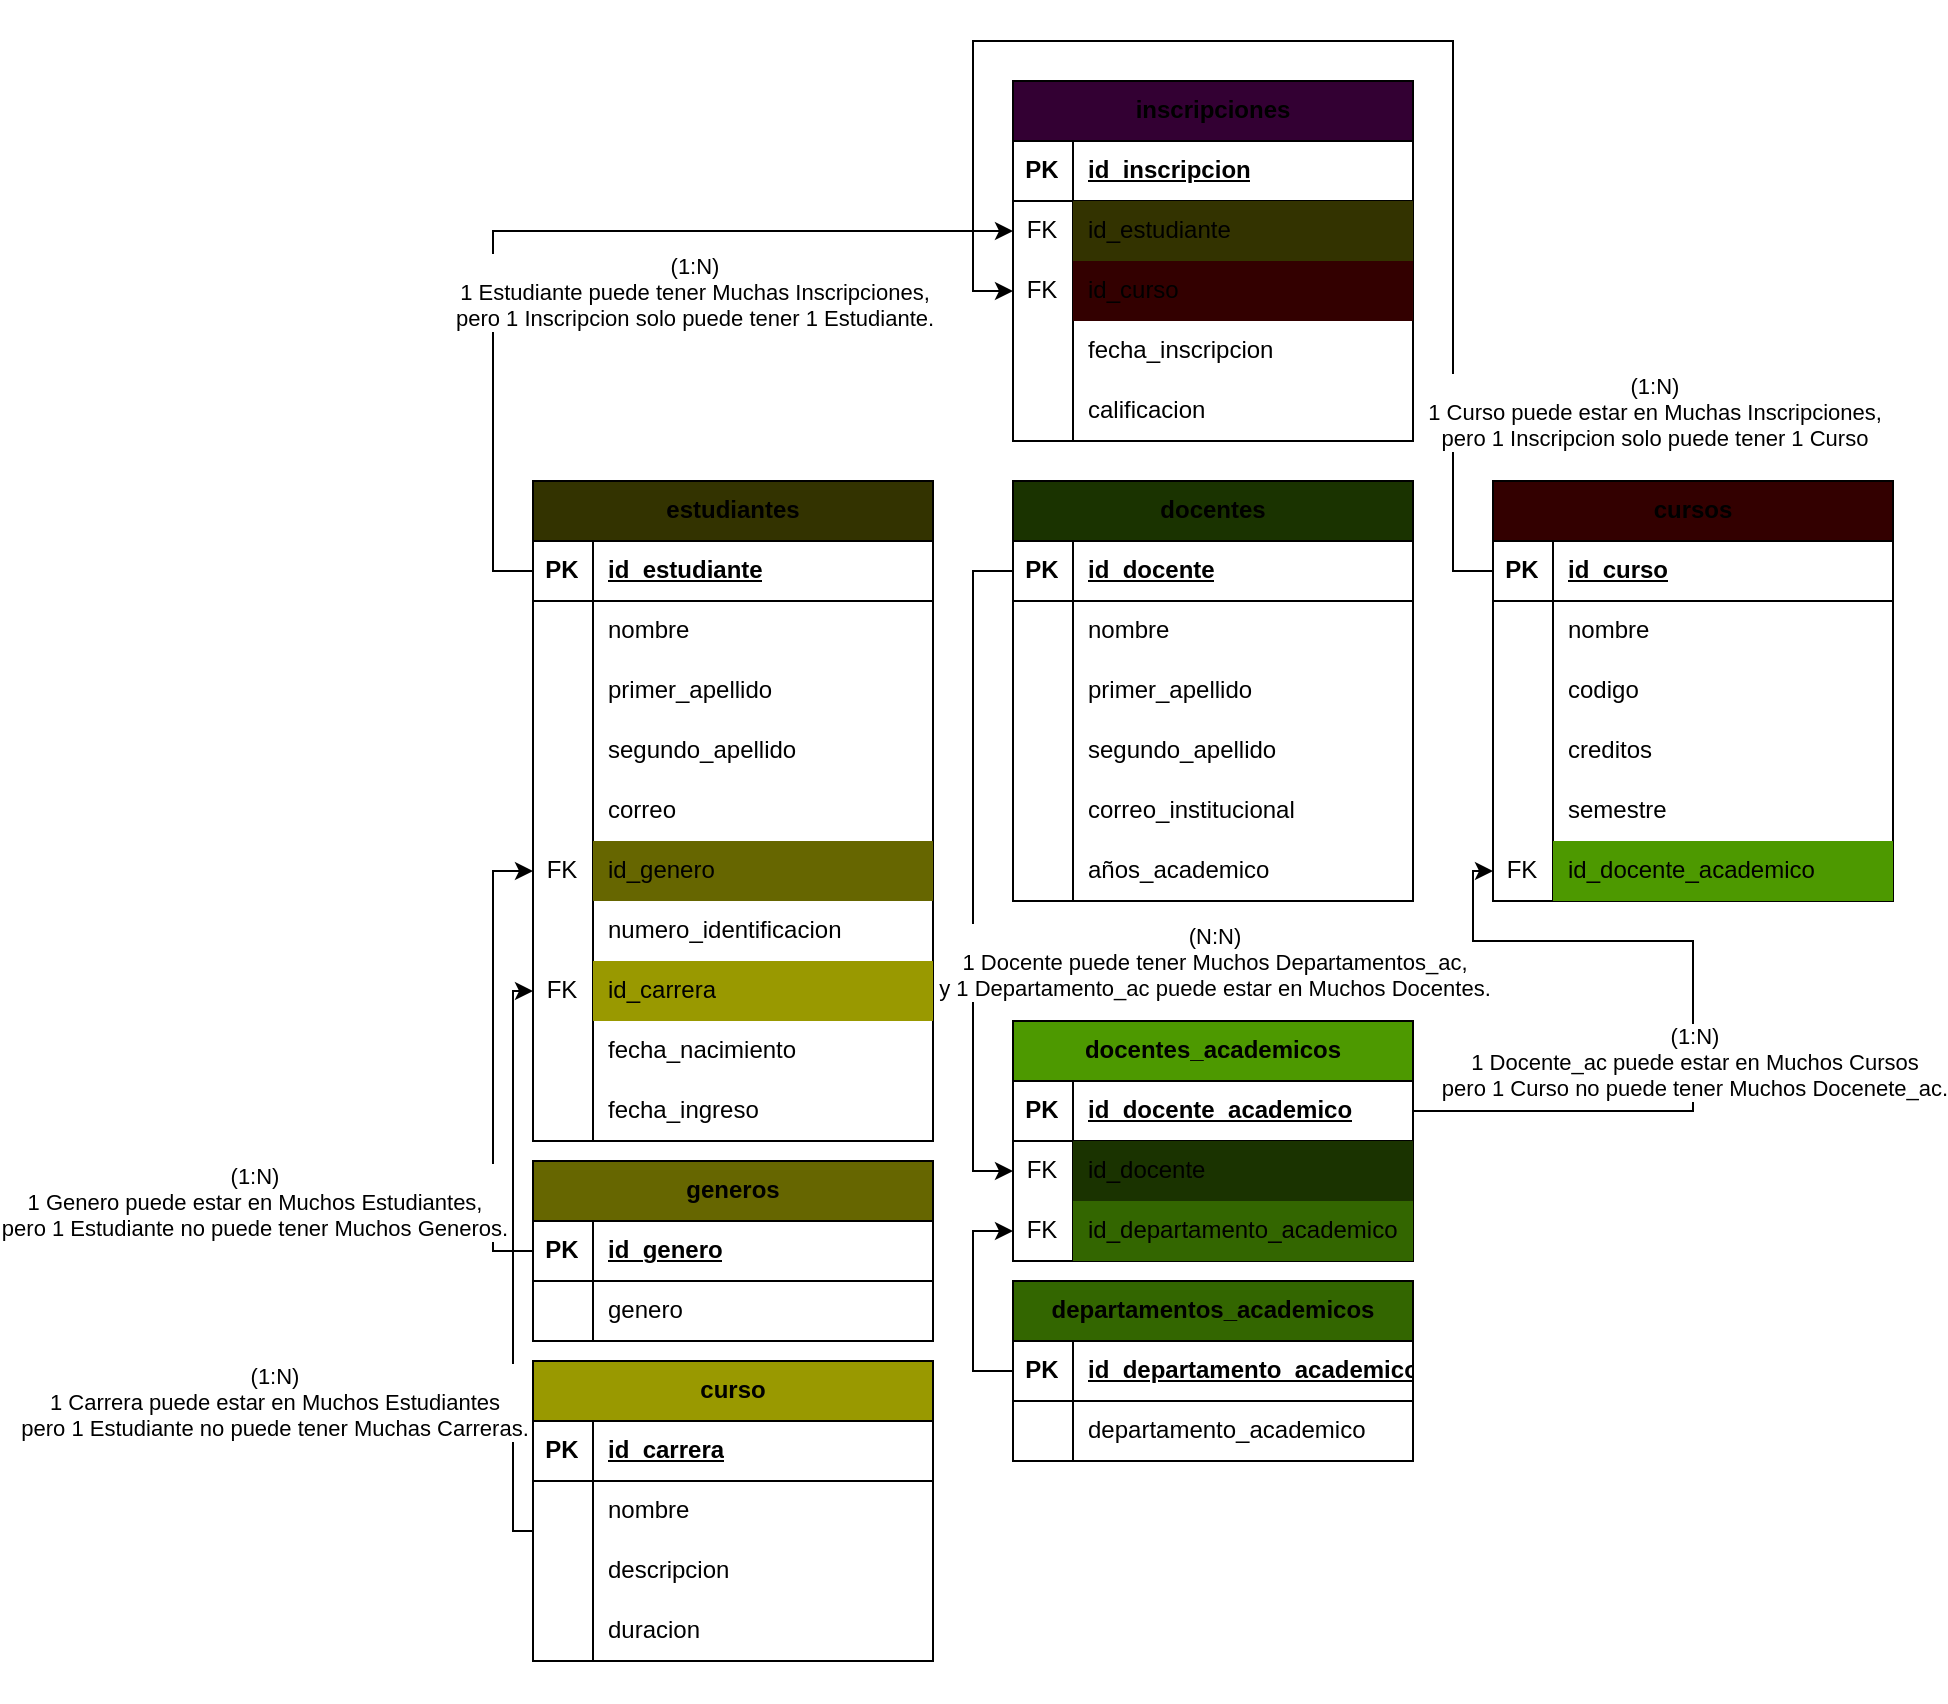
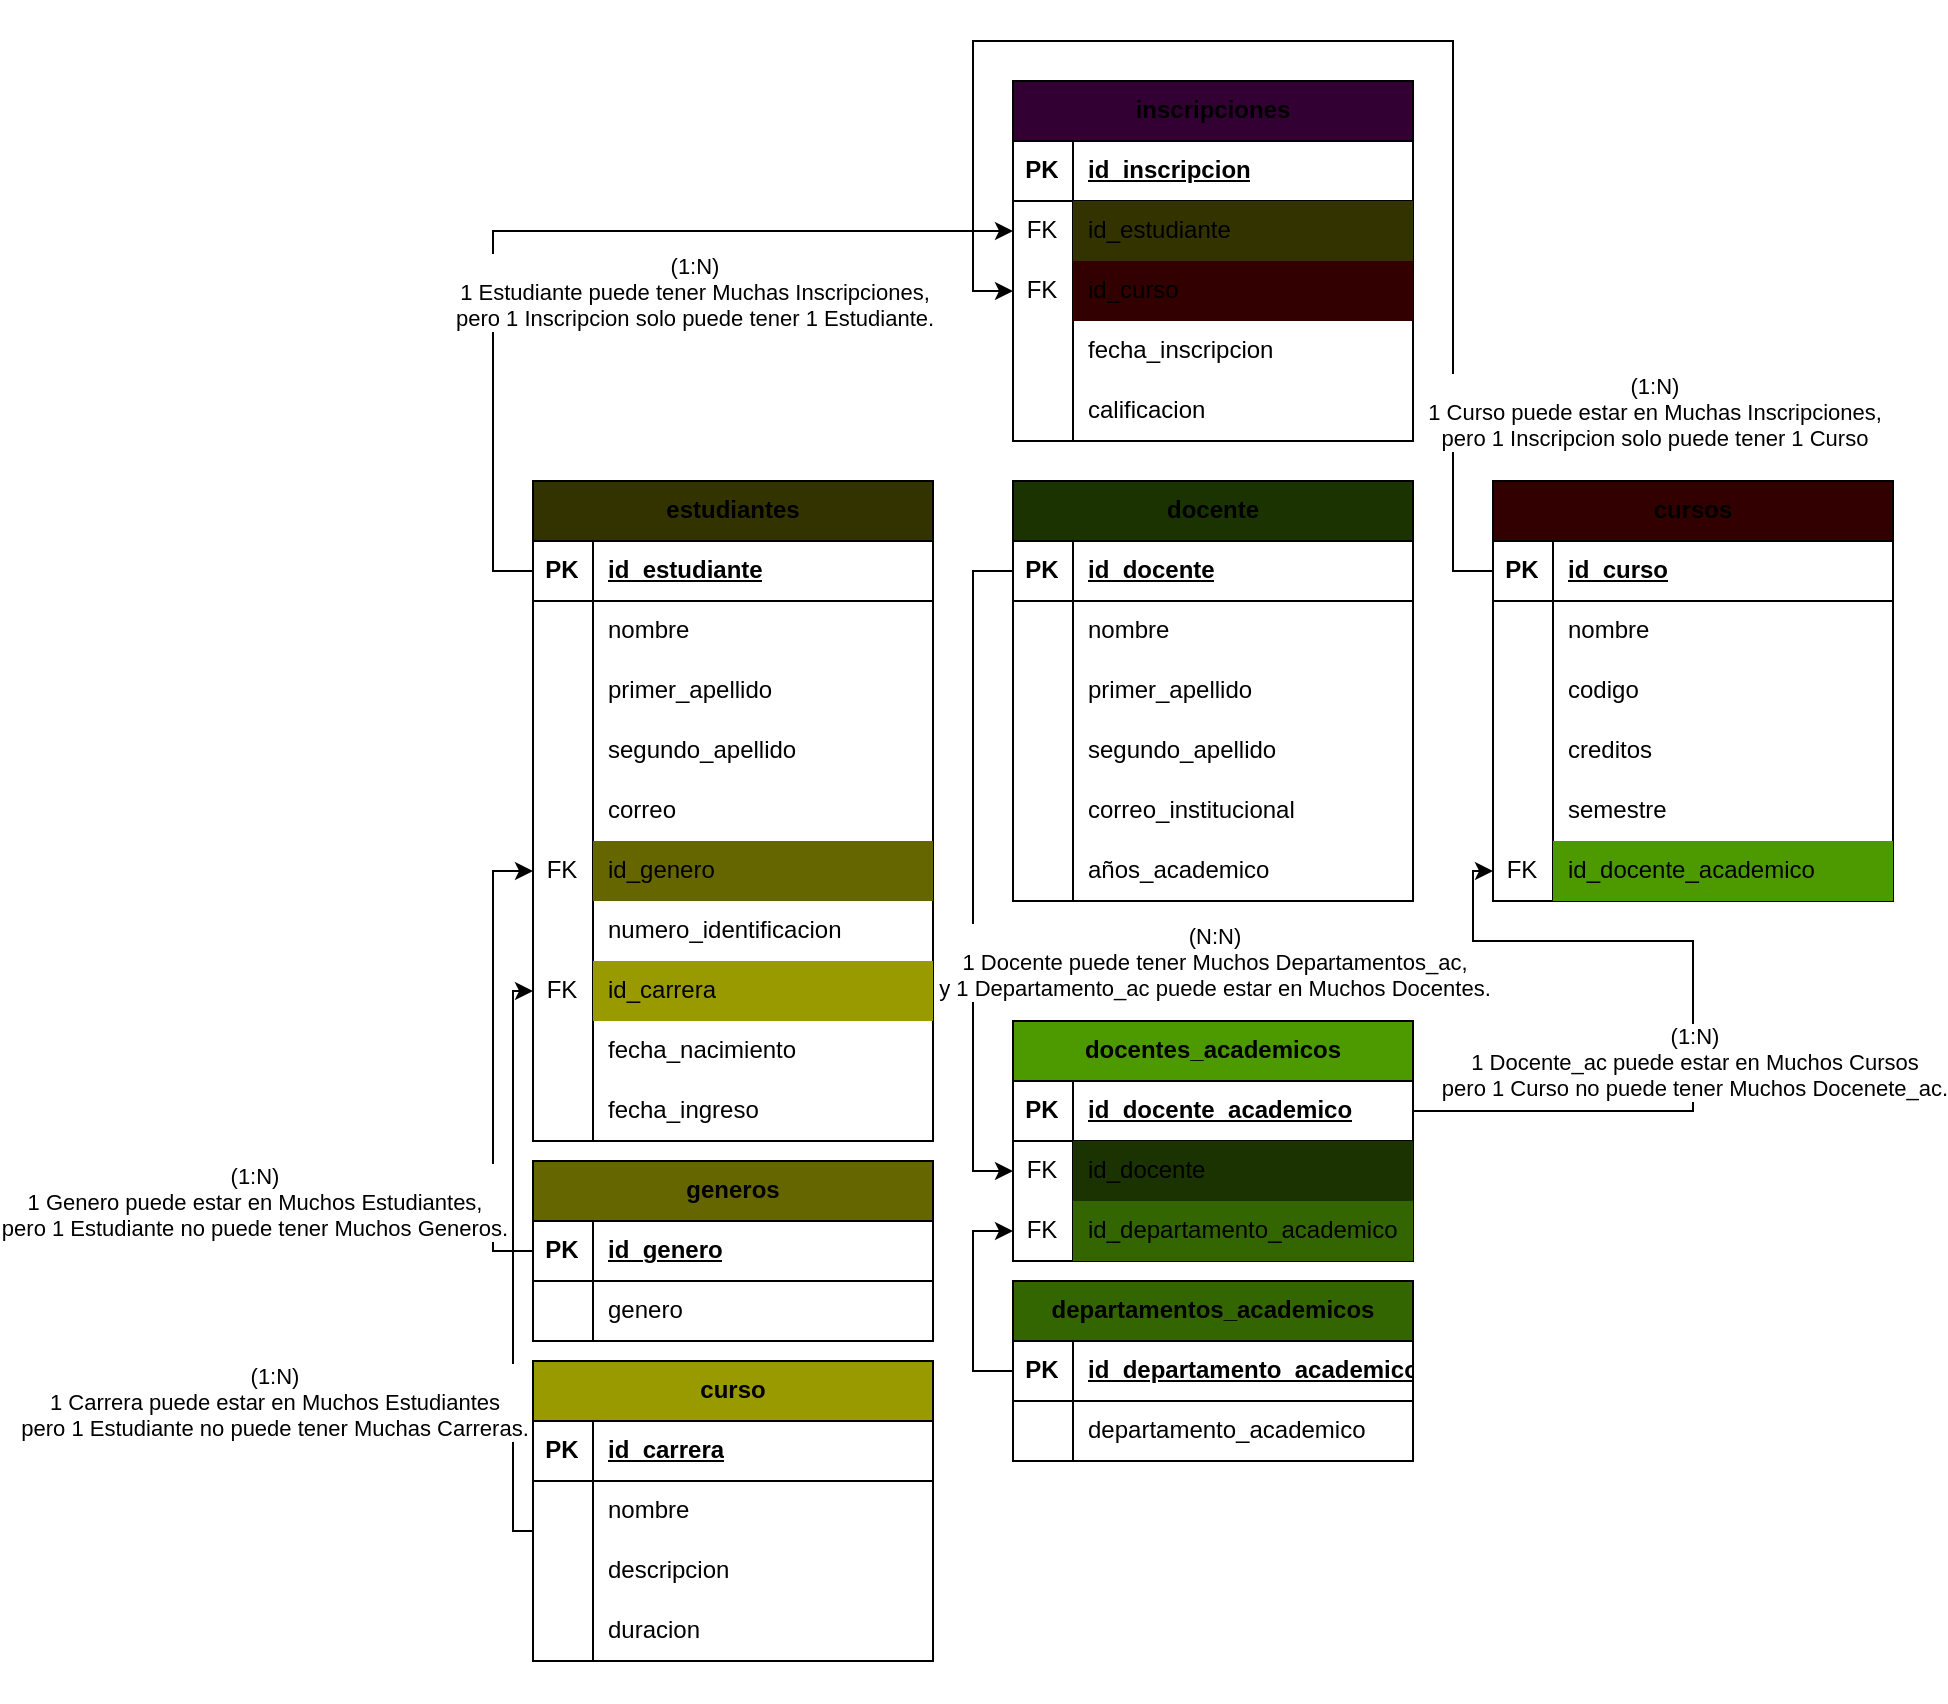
(1214, 511) -> (1214, 511)
